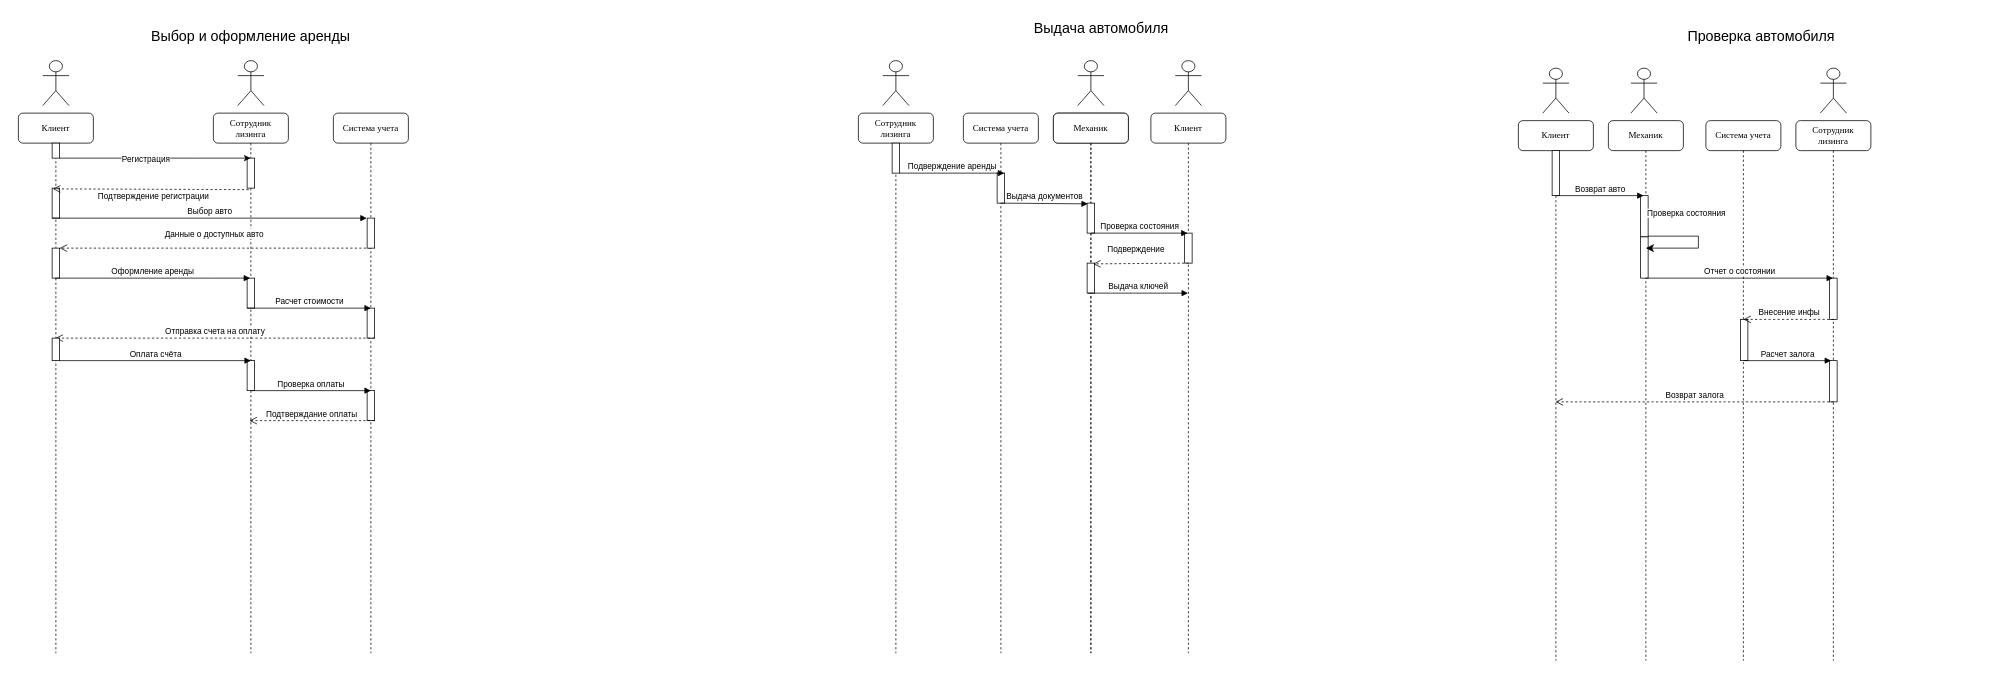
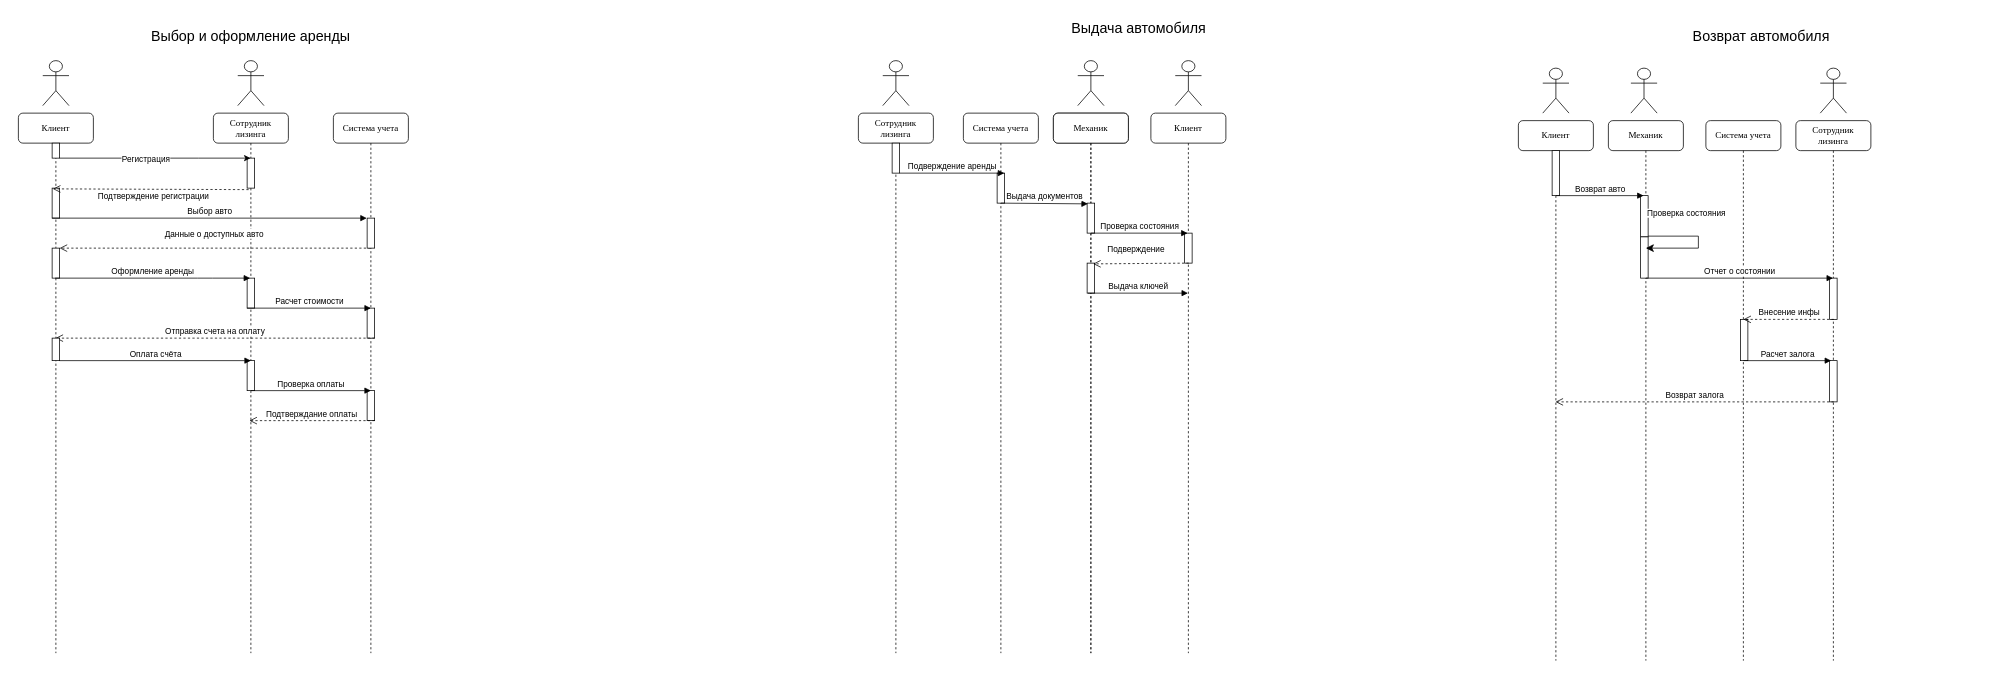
(1101, 27) -> (1139, 27)
(1761, 34) -> (1761, 34)
